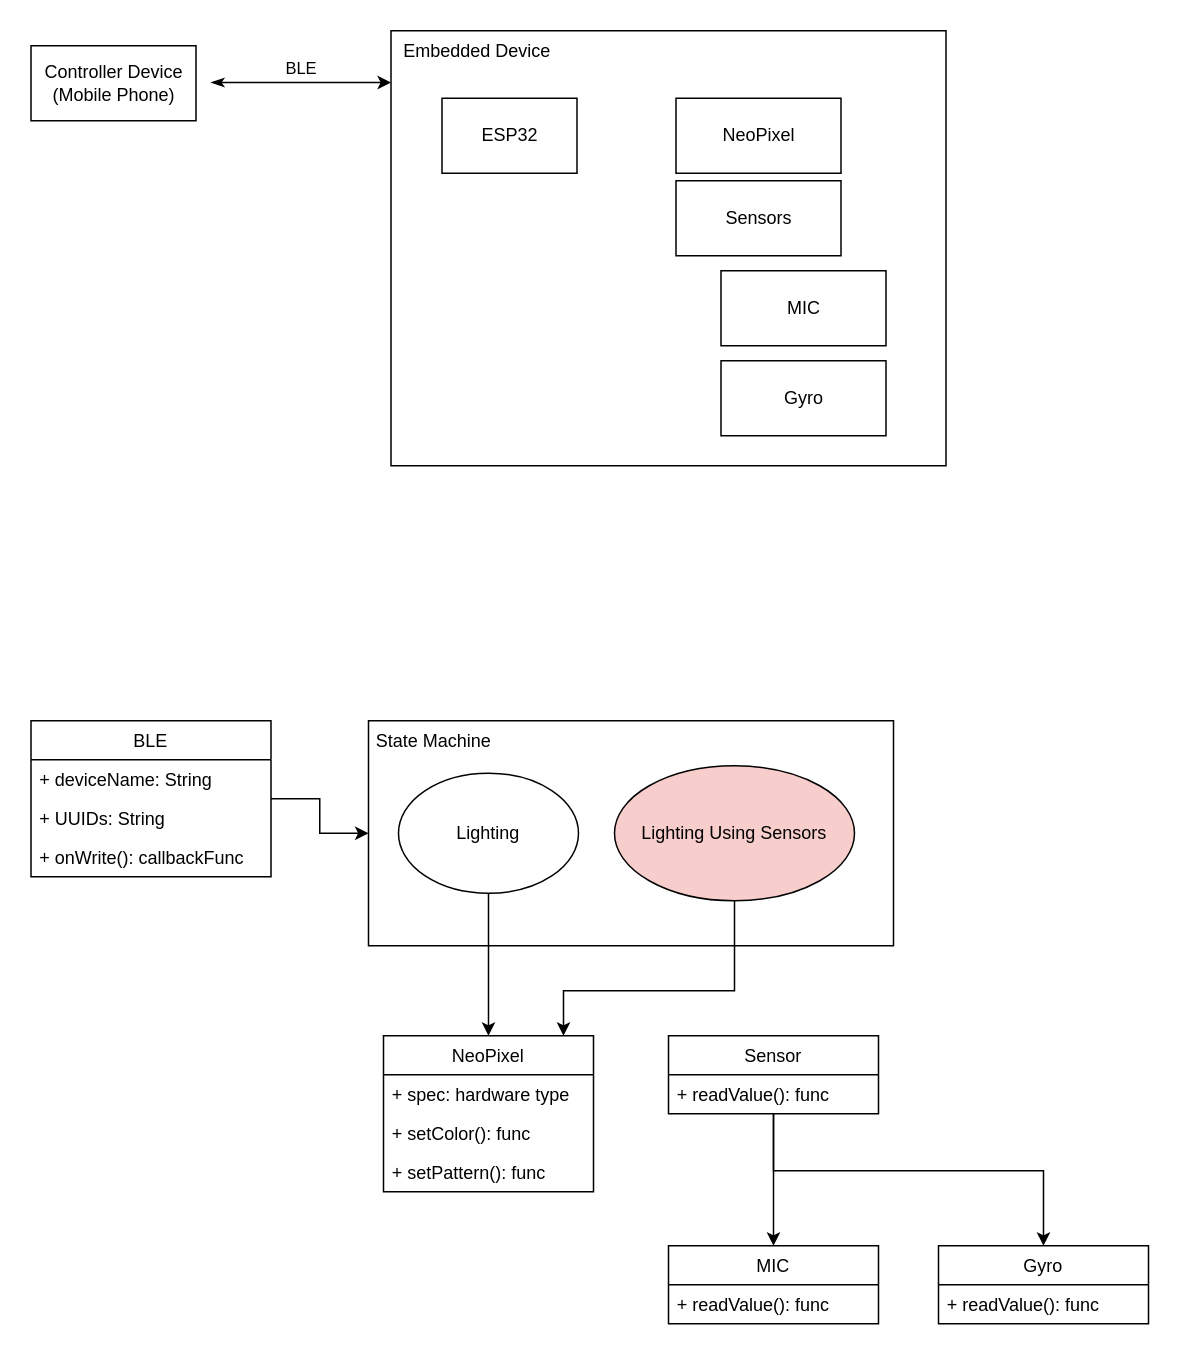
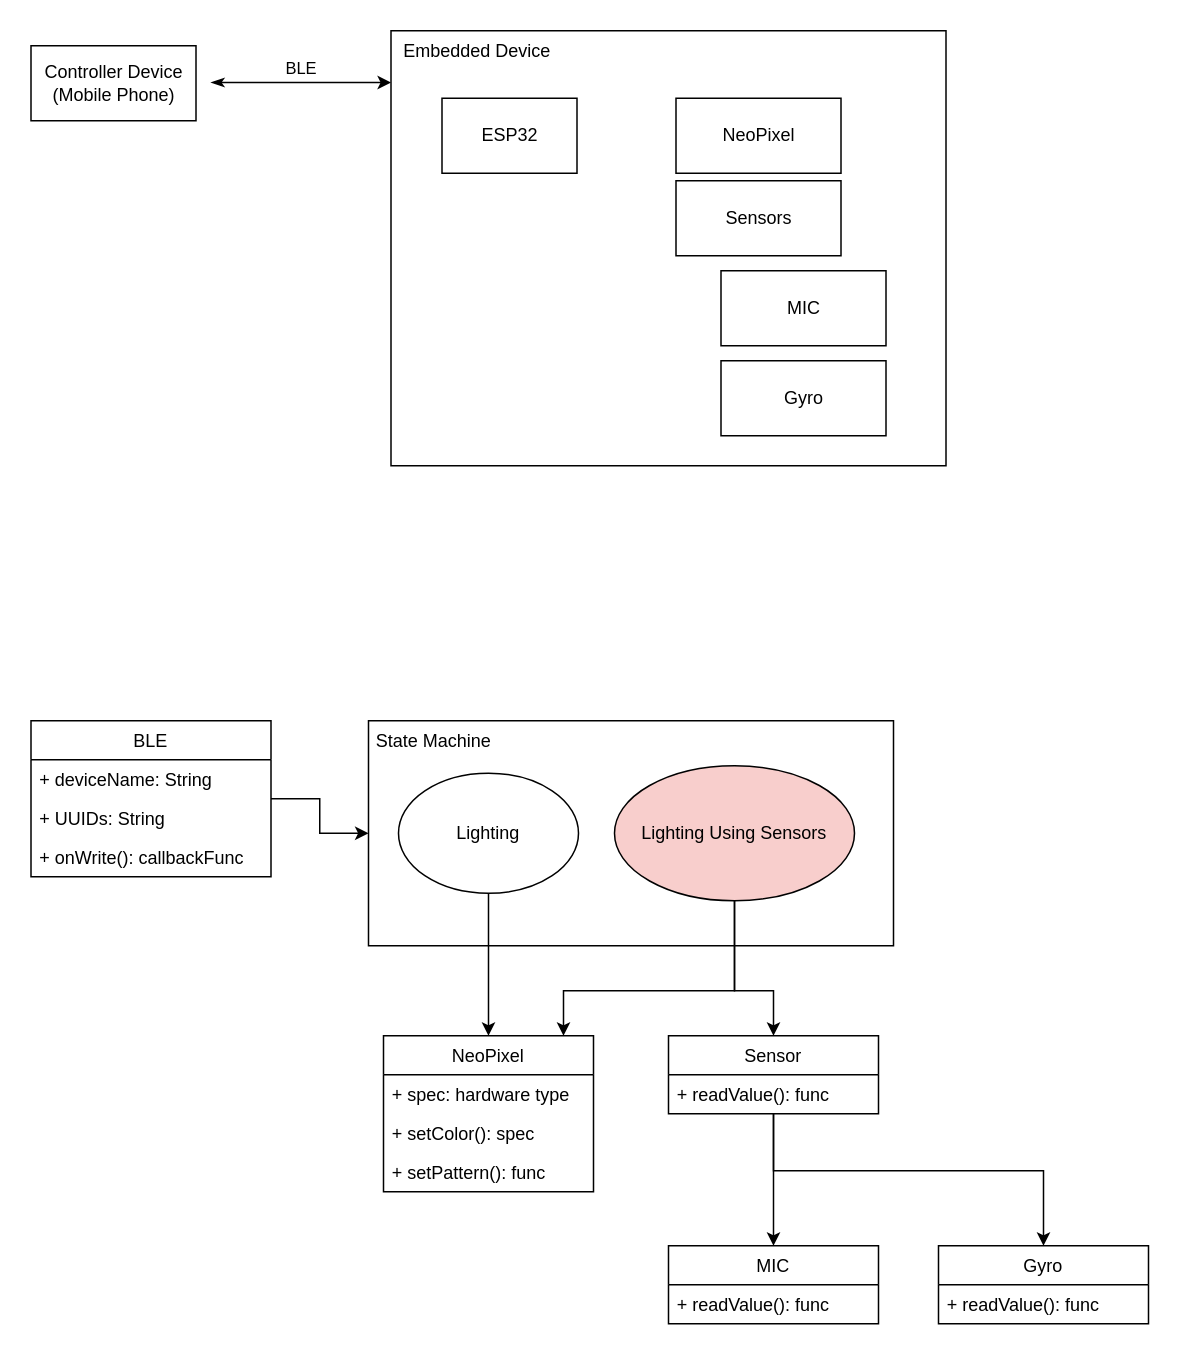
none -> (771, 991)
(473, 1134) -> (473, 1134)
